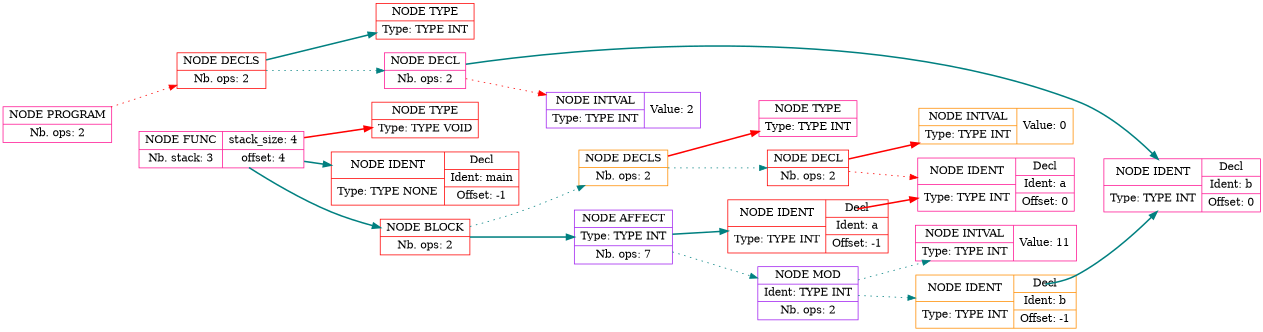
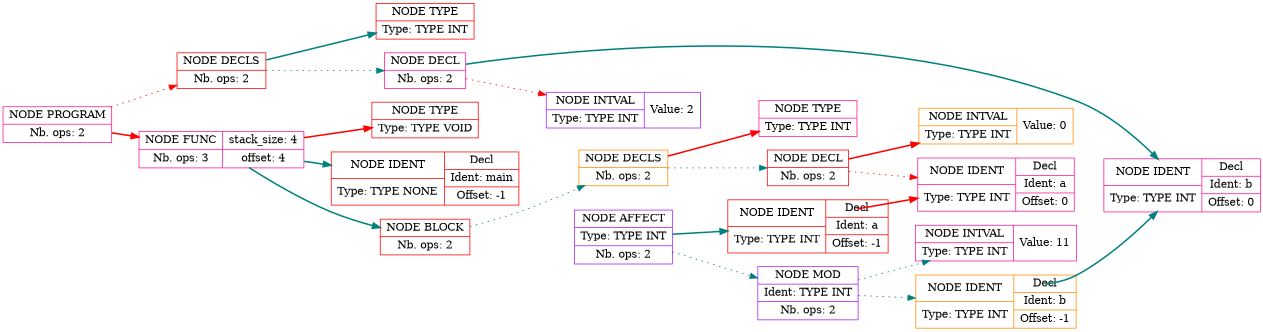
none -> (122, 134)
(181, 158) -> (181, 158)
(518, 237) -> none
(623, 255) -> (623, 255)
